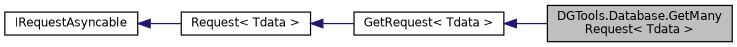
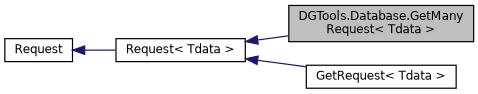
(71, 24) -> (39, 50)
(532, 24) -> (273, 38)
